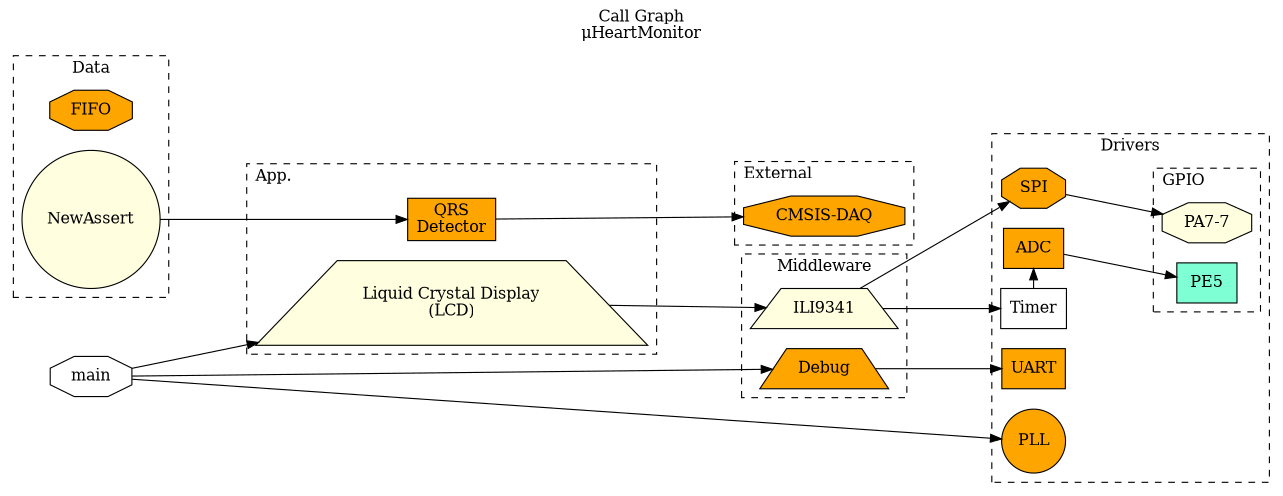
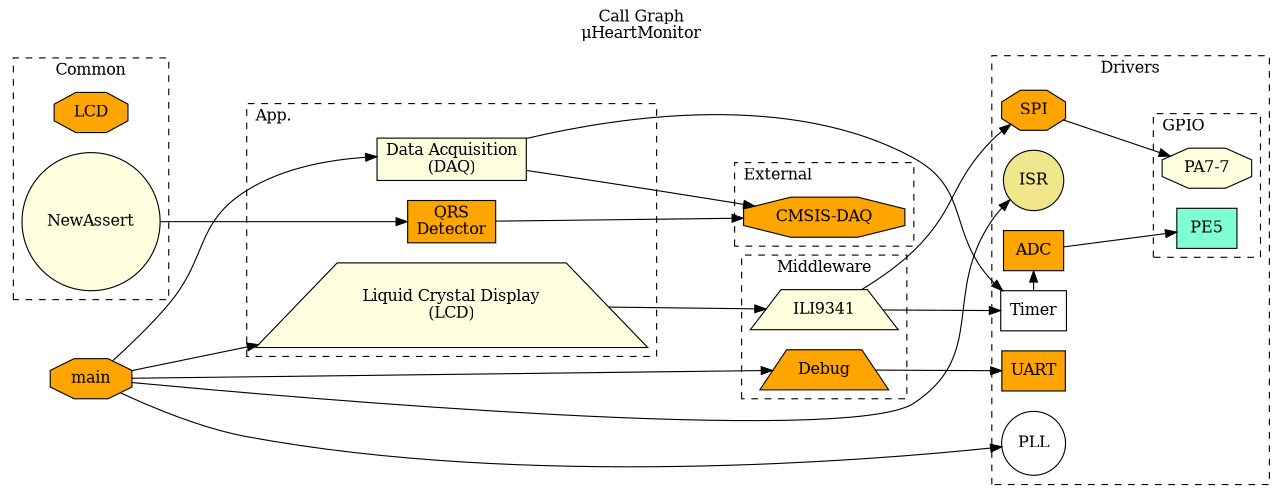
(91, 69) -> (91, 71)
(91, 110) -> (91, 113)
none -> (452, 159)
none -> (1034, 180)
(91, 376) -> (91, 379)
(1034, 441) -> (1034, 443)
